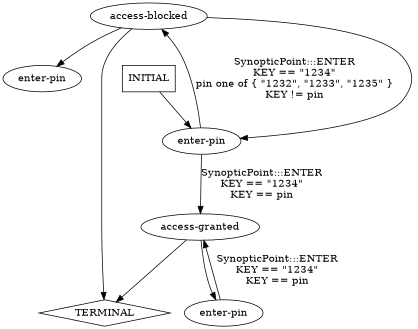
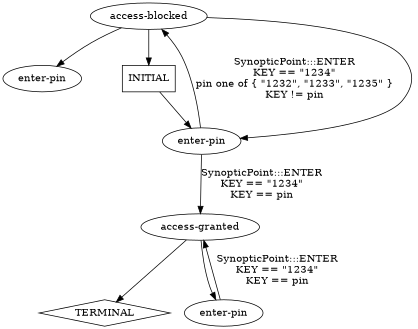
(102, 155) -> (149, 44)
